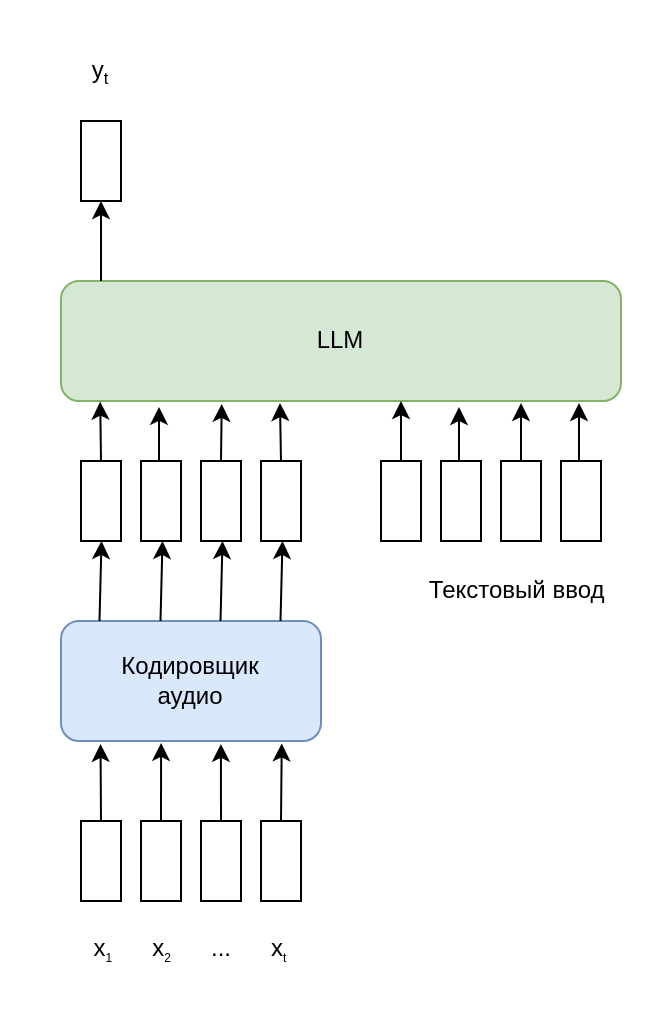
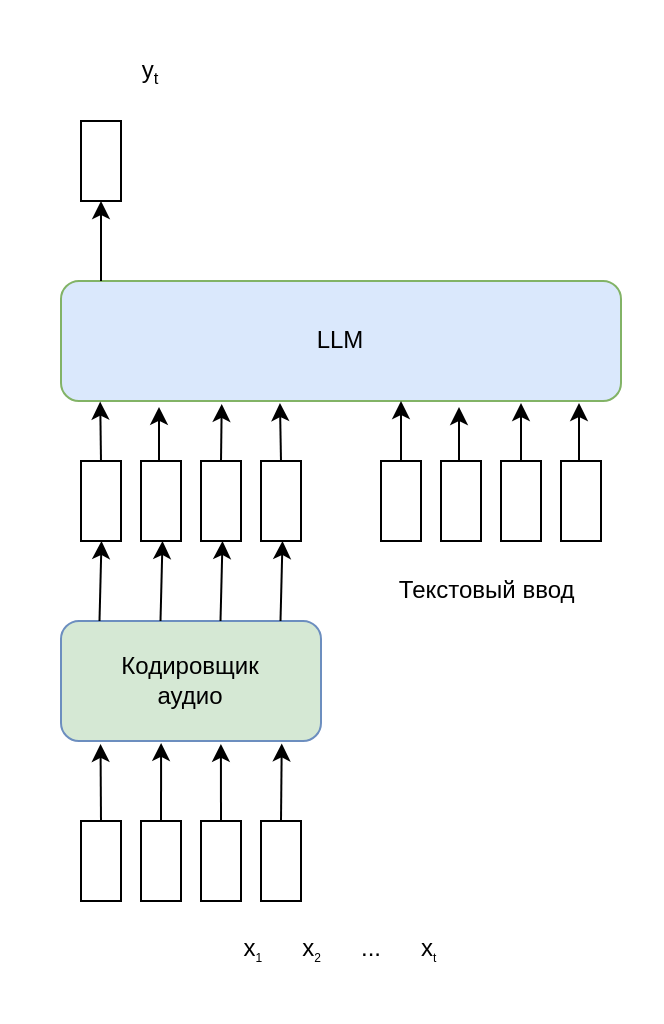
(101, 71) -> (151, 71)
(341, 341) -> (341, 341)
(521, 591) -> (491, 591)
(191, 681) -> (191, 681)
(191, 951) -> (341, 951)
